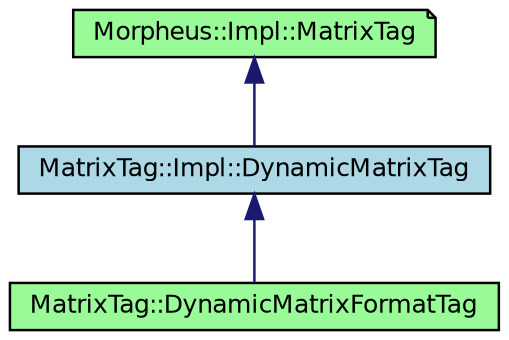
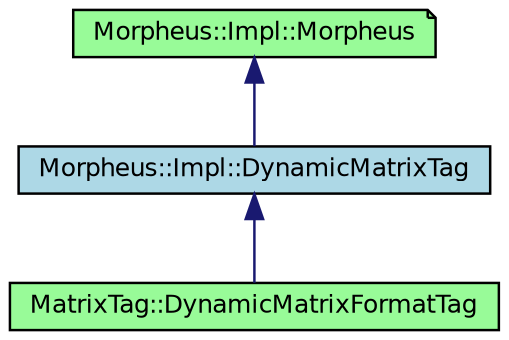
(254, 34) -> (254, 34)
(254, 170) -> (254, 170)
